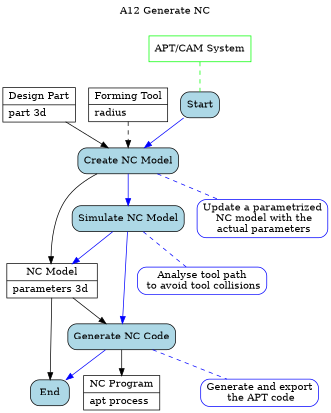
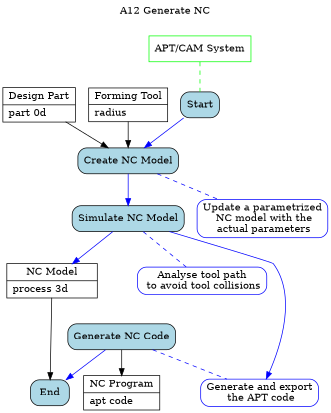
(29, 113) -> (29, 113)
(128, 131) -> (128, 131)
(61, 208) -> none
(125, 274) -> (274, 266)
(52, 289) -> (42, 289)
(87, 308) -> none
(121, 401) -> (113, 401)
